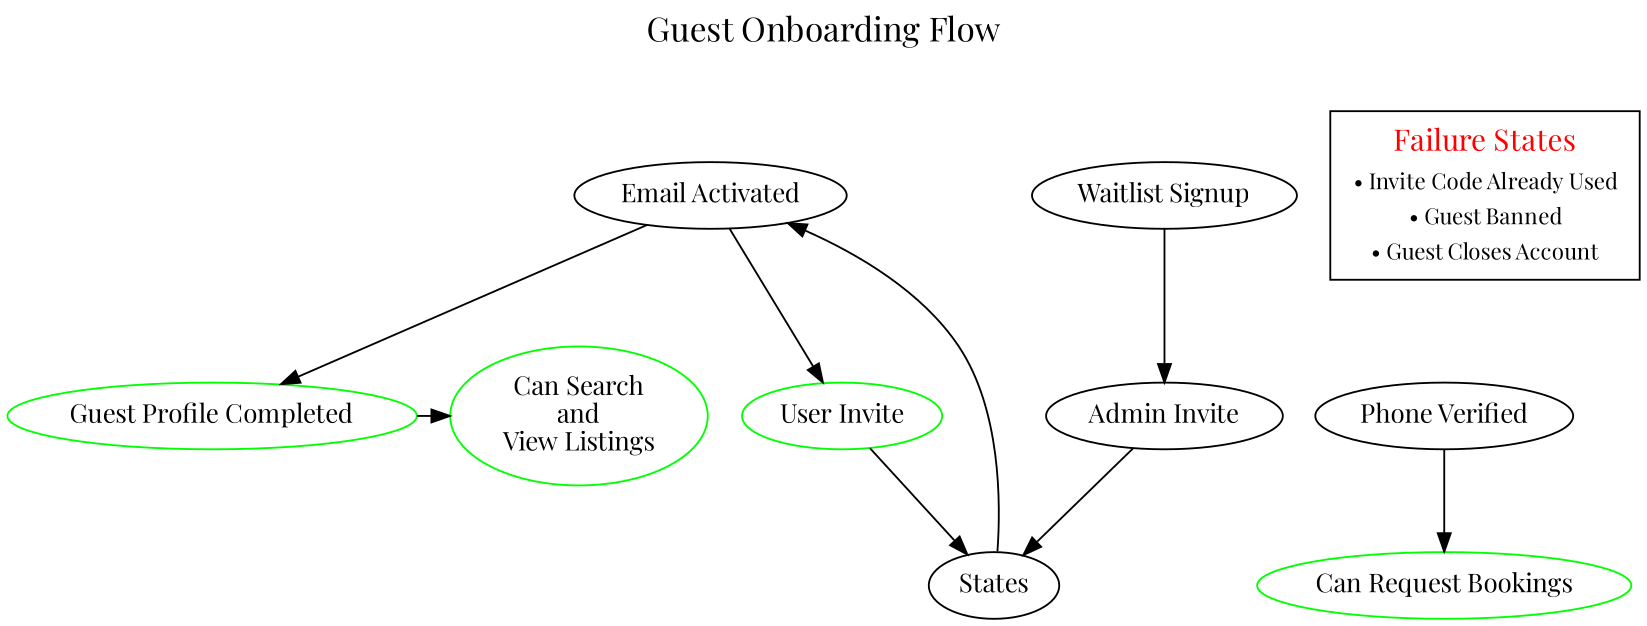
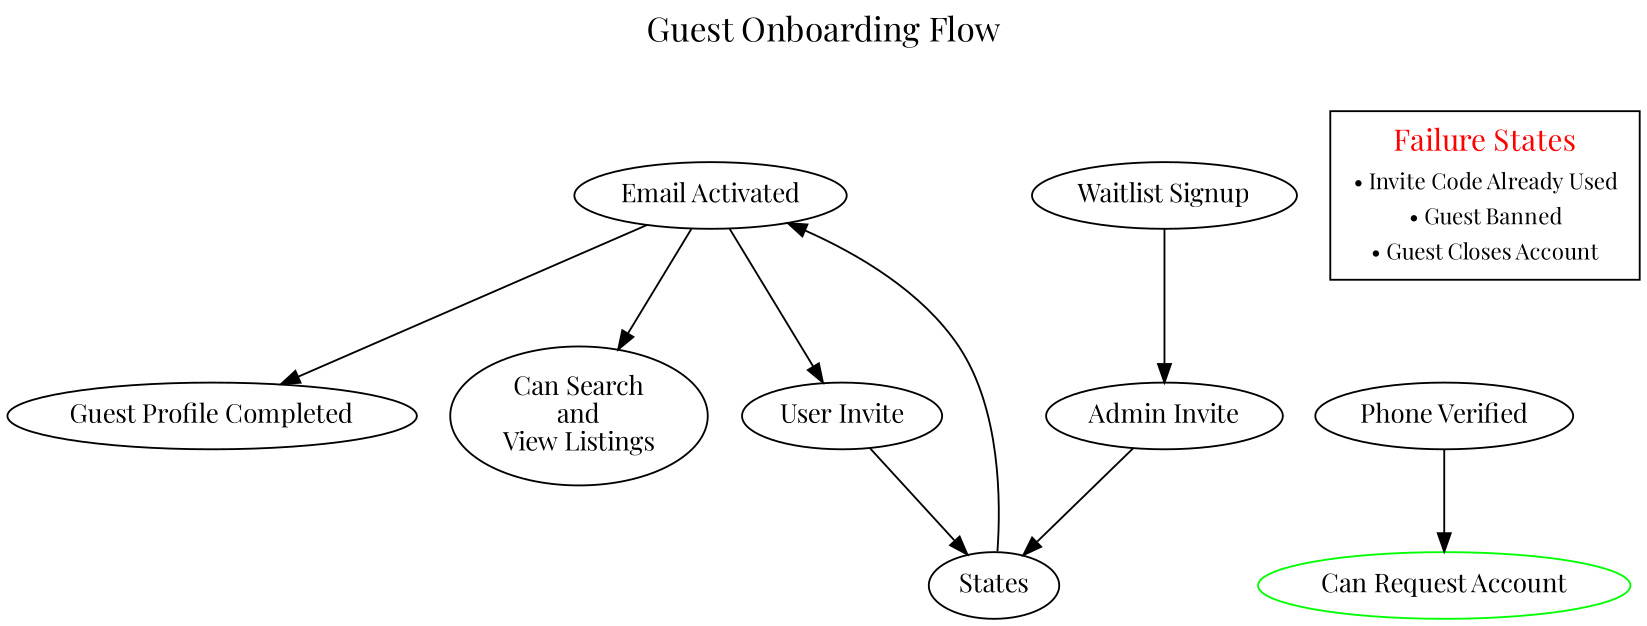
(212, 416) -> (212, 416)
(424, 416) -> (660, 281)
(579, 416) -> (579, 416)
(842, 416) -> (842, 416)
(1444, 585) -> (1444, 585)
